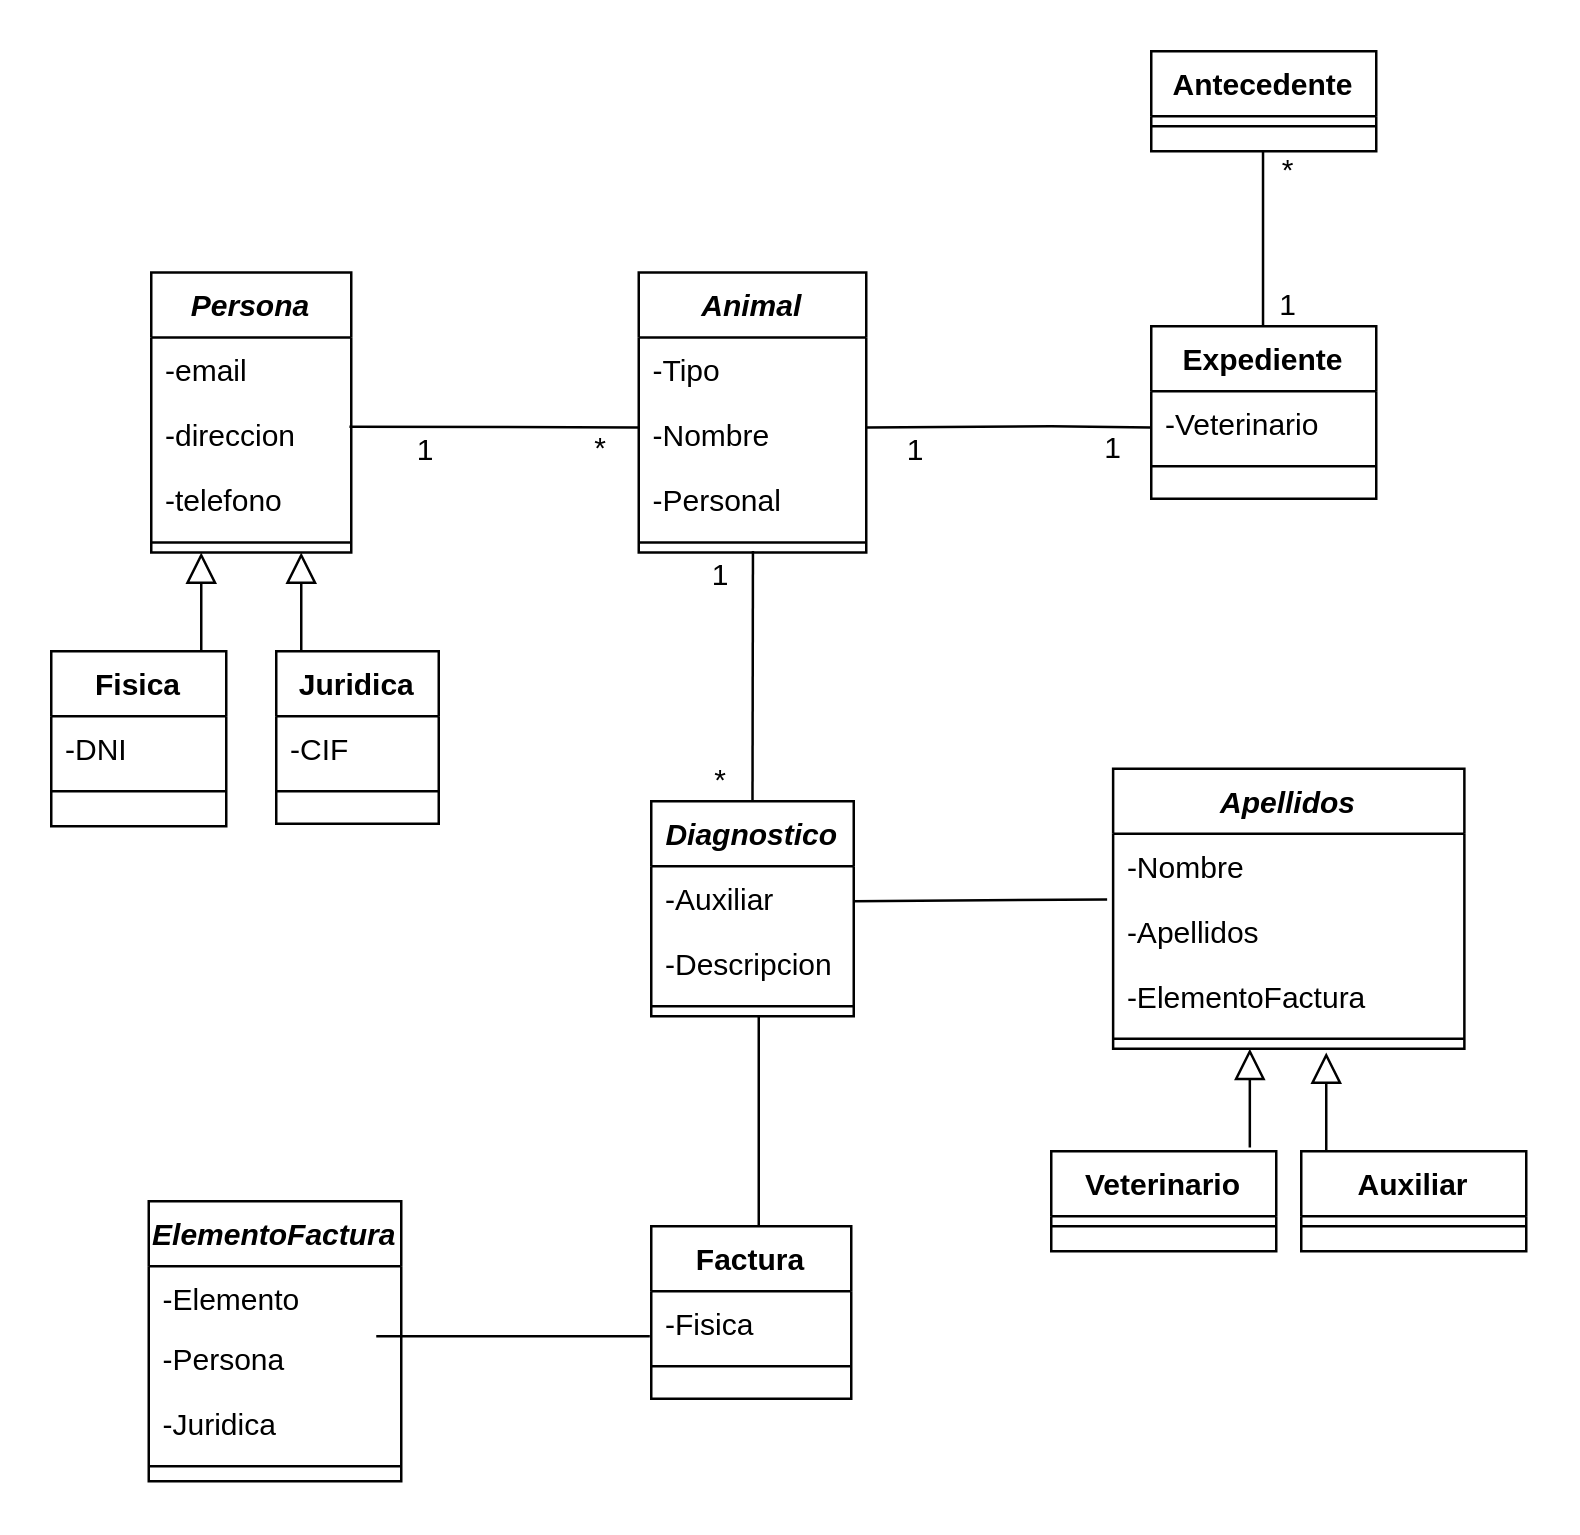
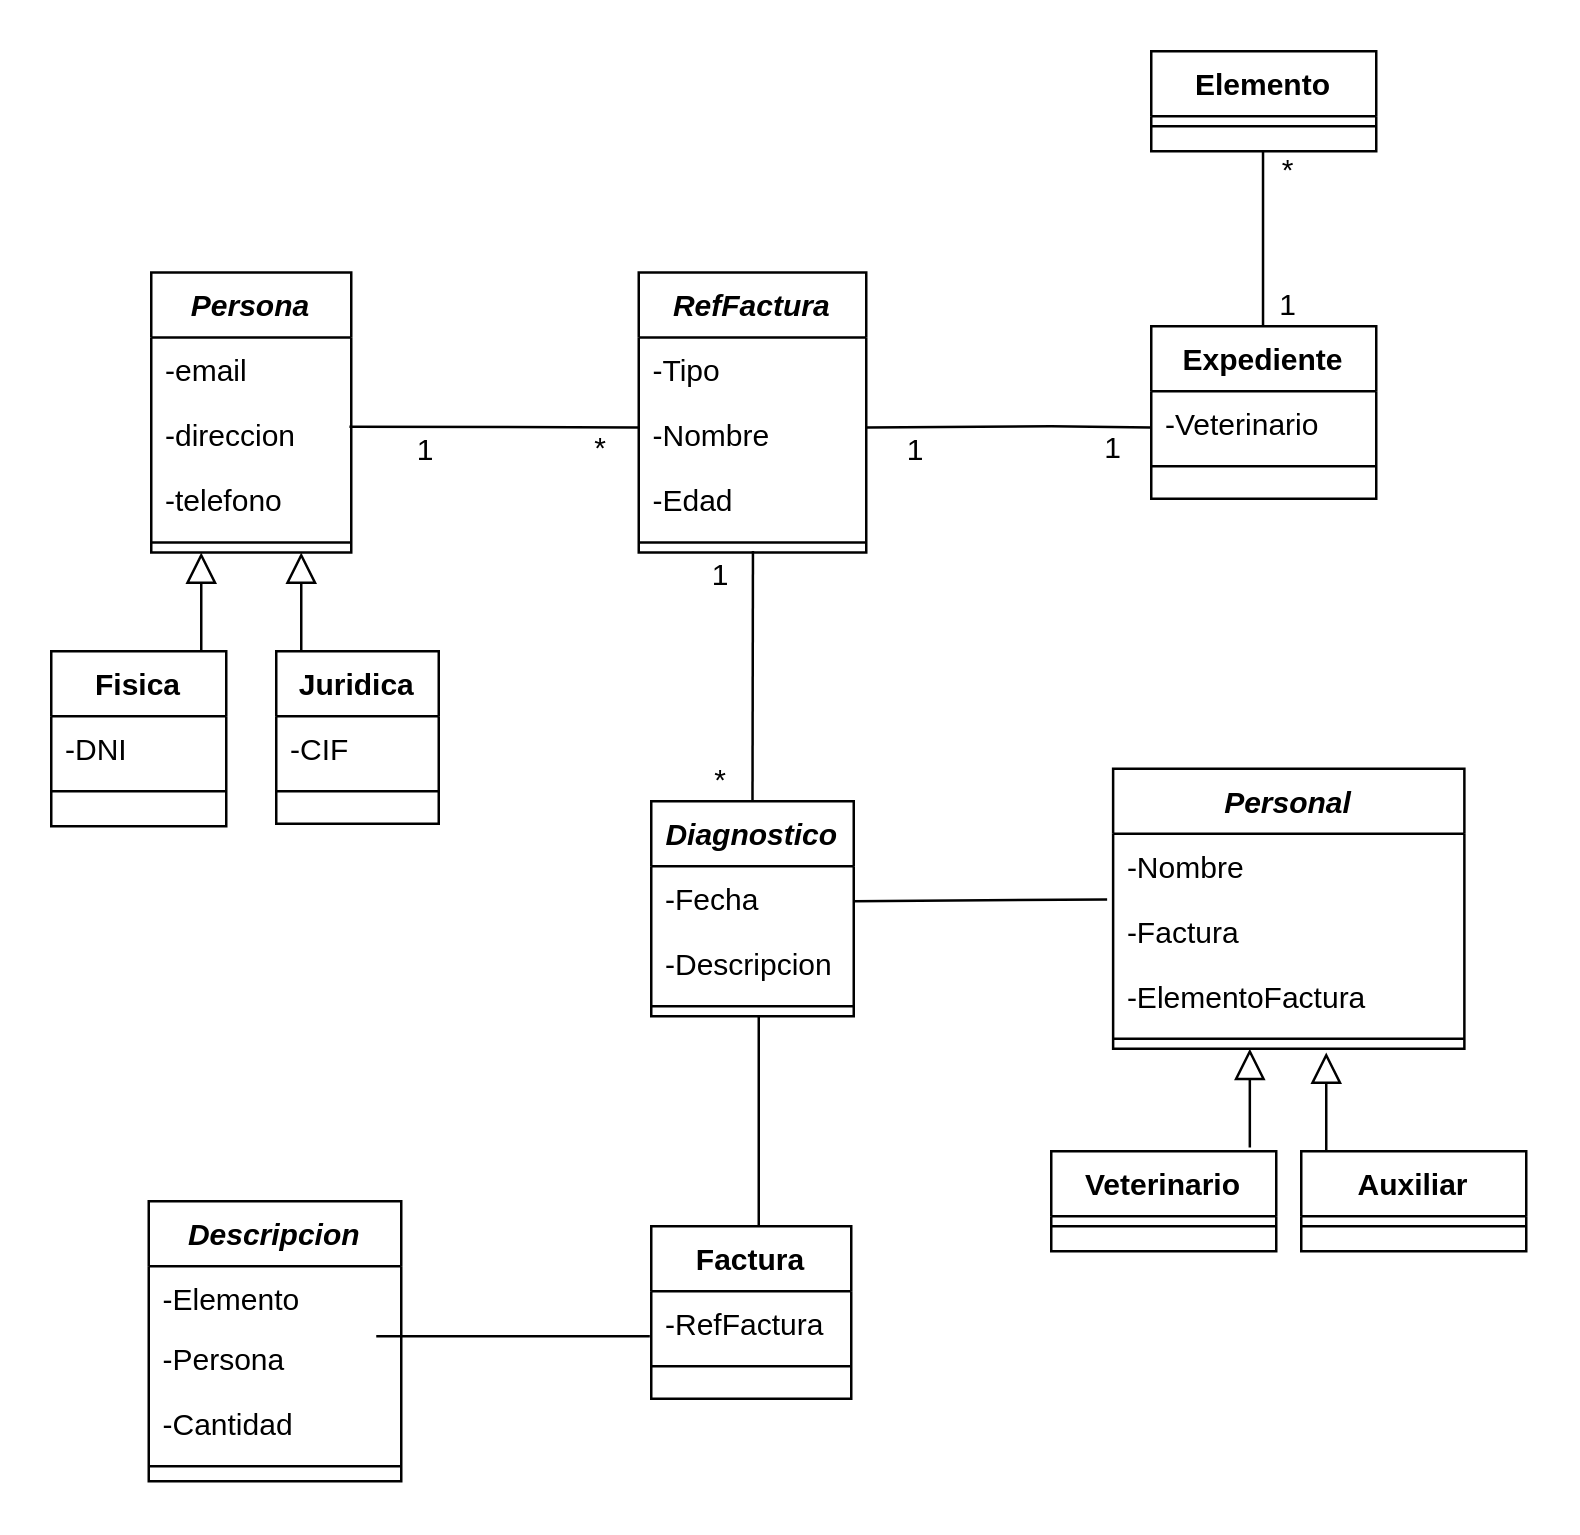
(1263, 85) -> (1263, 85)
(751, 306) -> (751, 306)
(724, 501) -> (695, 501)
(1288, 803) -> (1288, 803)
(729, 900) -> (715, 900)
(1199, 933) -> (1194, 933)
(274, 1235) -> (274, 1235)
(716, 1325) -> (757, 1325)
(230, 1425) -> (234, 1425)
